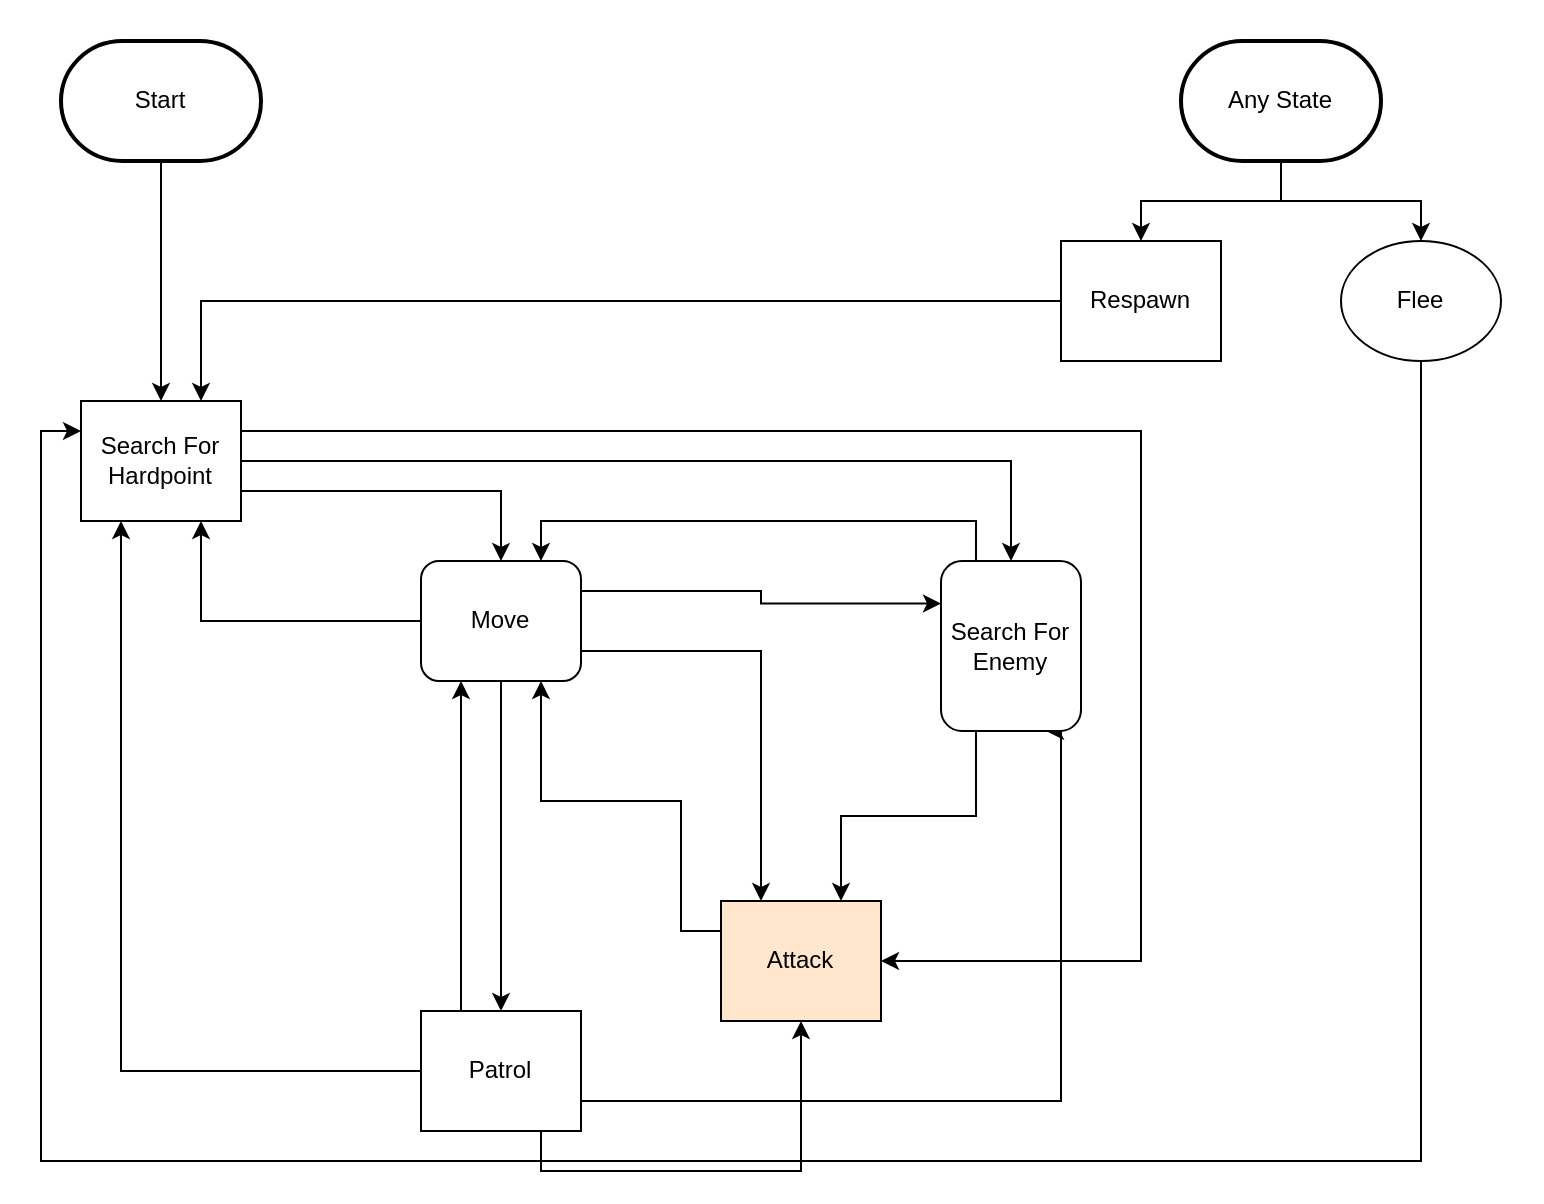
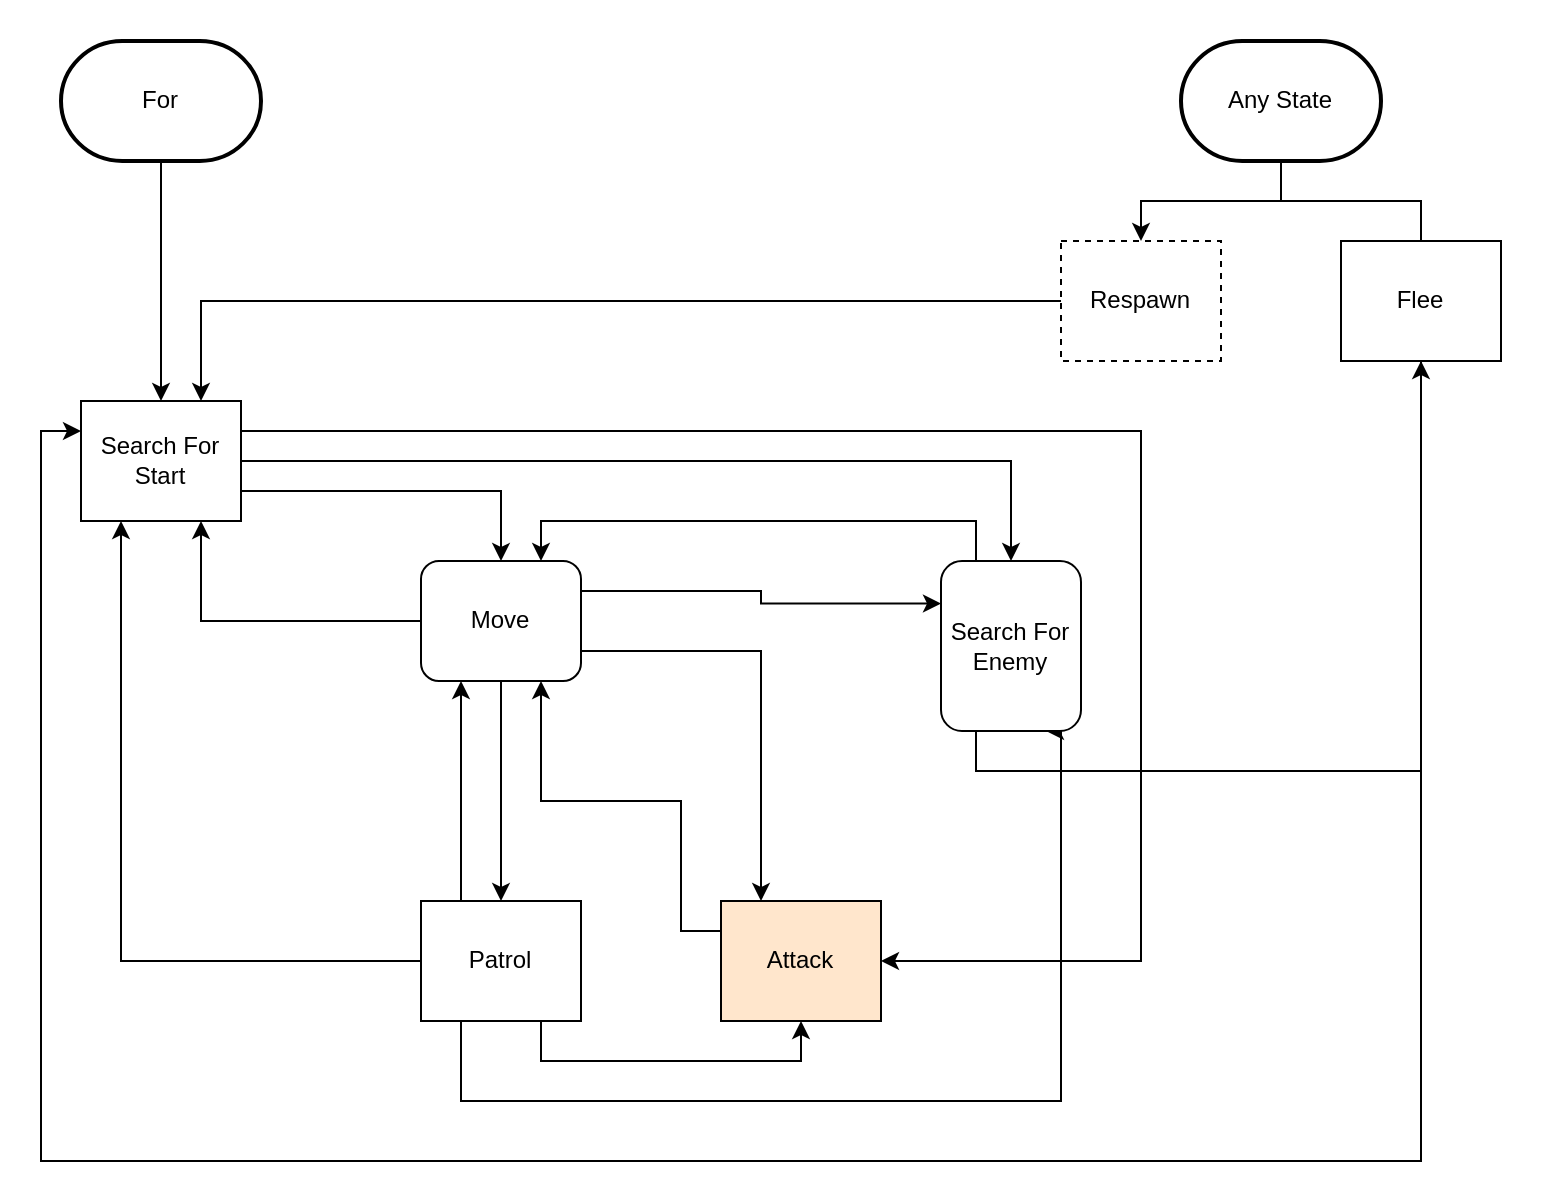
(161, 101) -> (161, 101)
(1421, 226) -> (1421, 231)
(1141, 301) -> (1141, 301)
(1421, 301) -> (1421, 301)
(161, 461) -> (161, 461)
(897, 816) -> (1195, 771)
(501, 1071) -> (501, 961)
